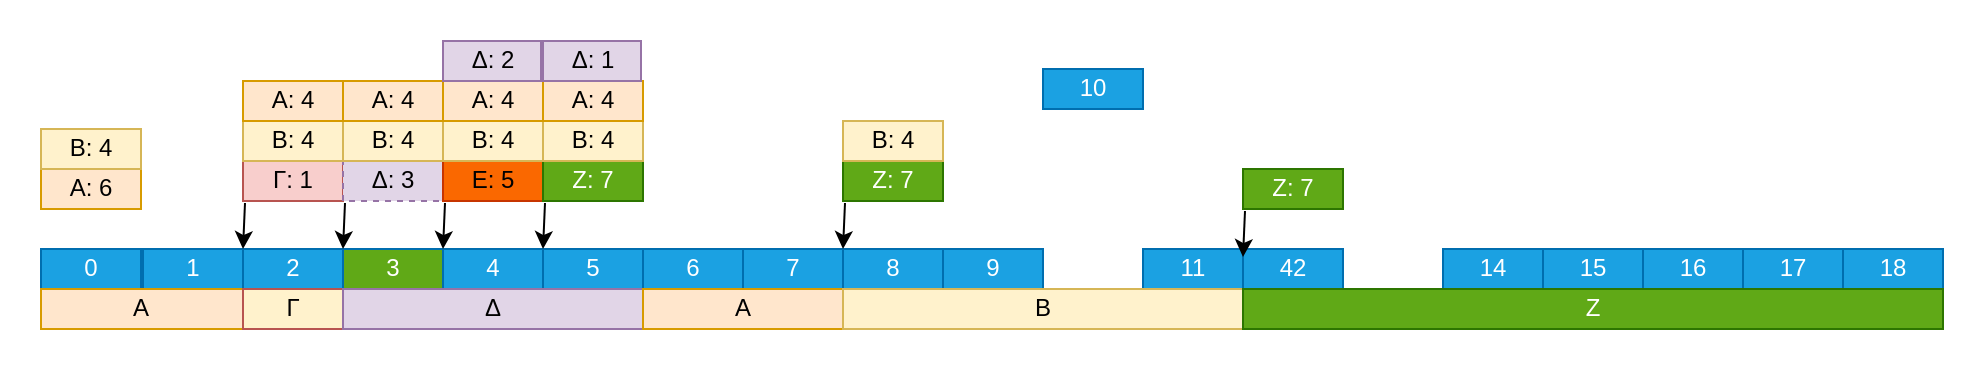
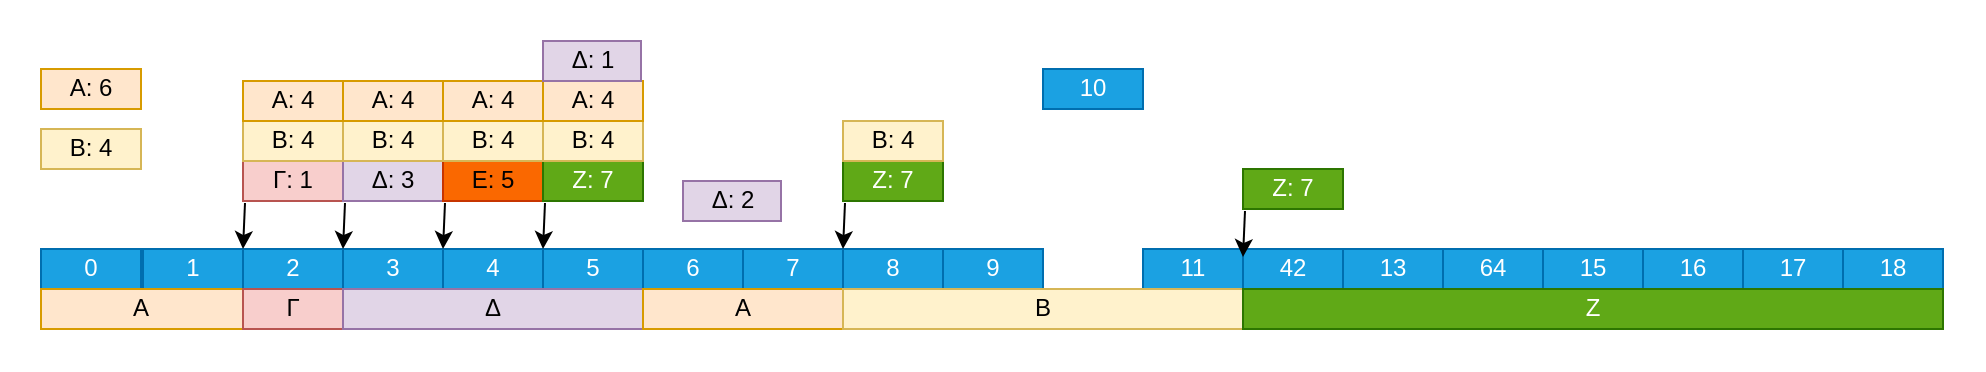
(492, 61) -> (732, 201)
(393, 181) -> (393, 181)
(91, 189) -> (91, 89)
(393, 269) -> (393, 269)
none -> (1393, 269)
(1494, 269) -> (1494, 269)
(293, 309) -> (293, 309)
